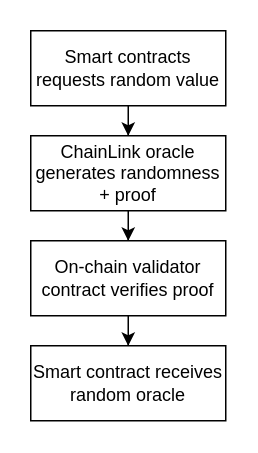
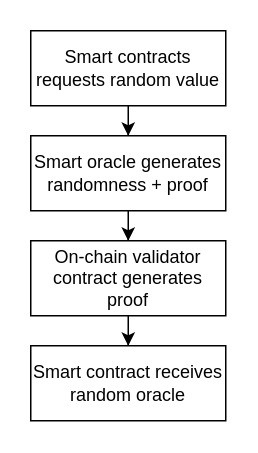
(128, 173) -> (128, 173)
(128, 278) -> (128, 278)
